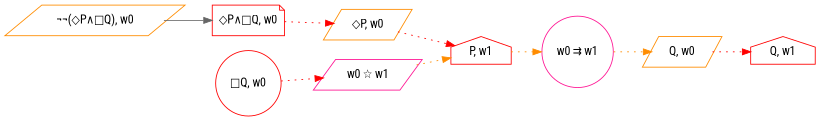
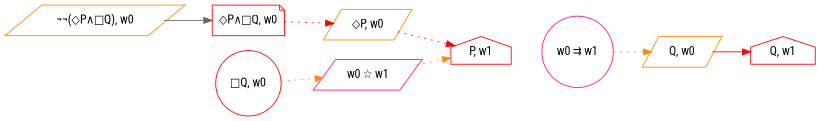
(522, 52) -> none
(727, 52) -> (727, 52)
(298, 80) -> (298, 80)
